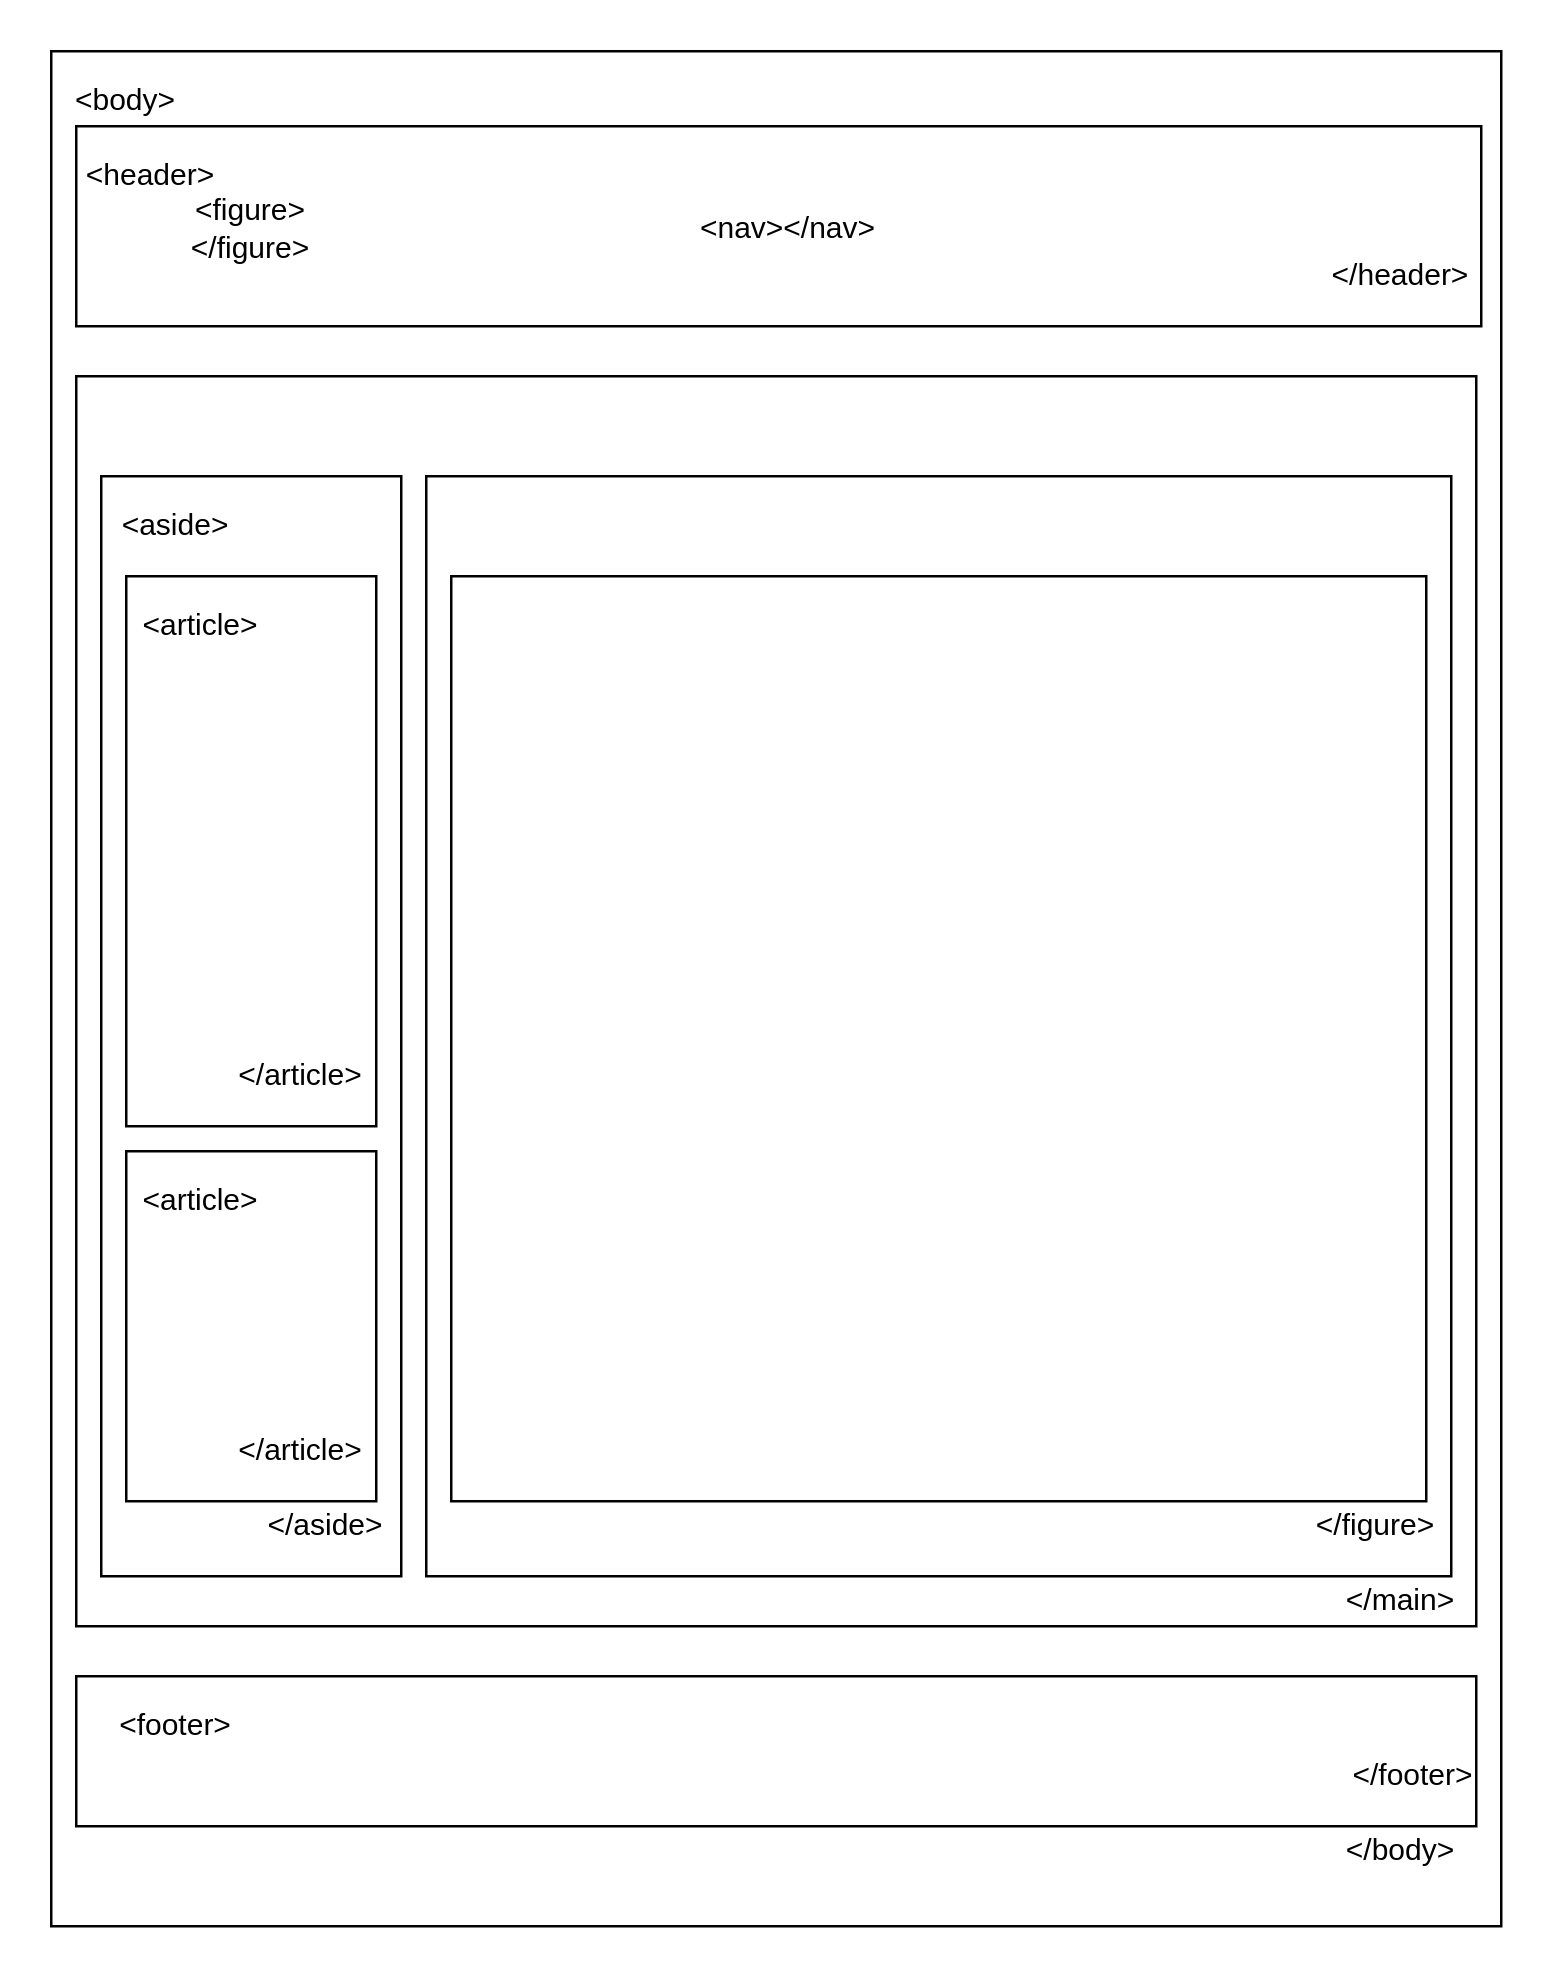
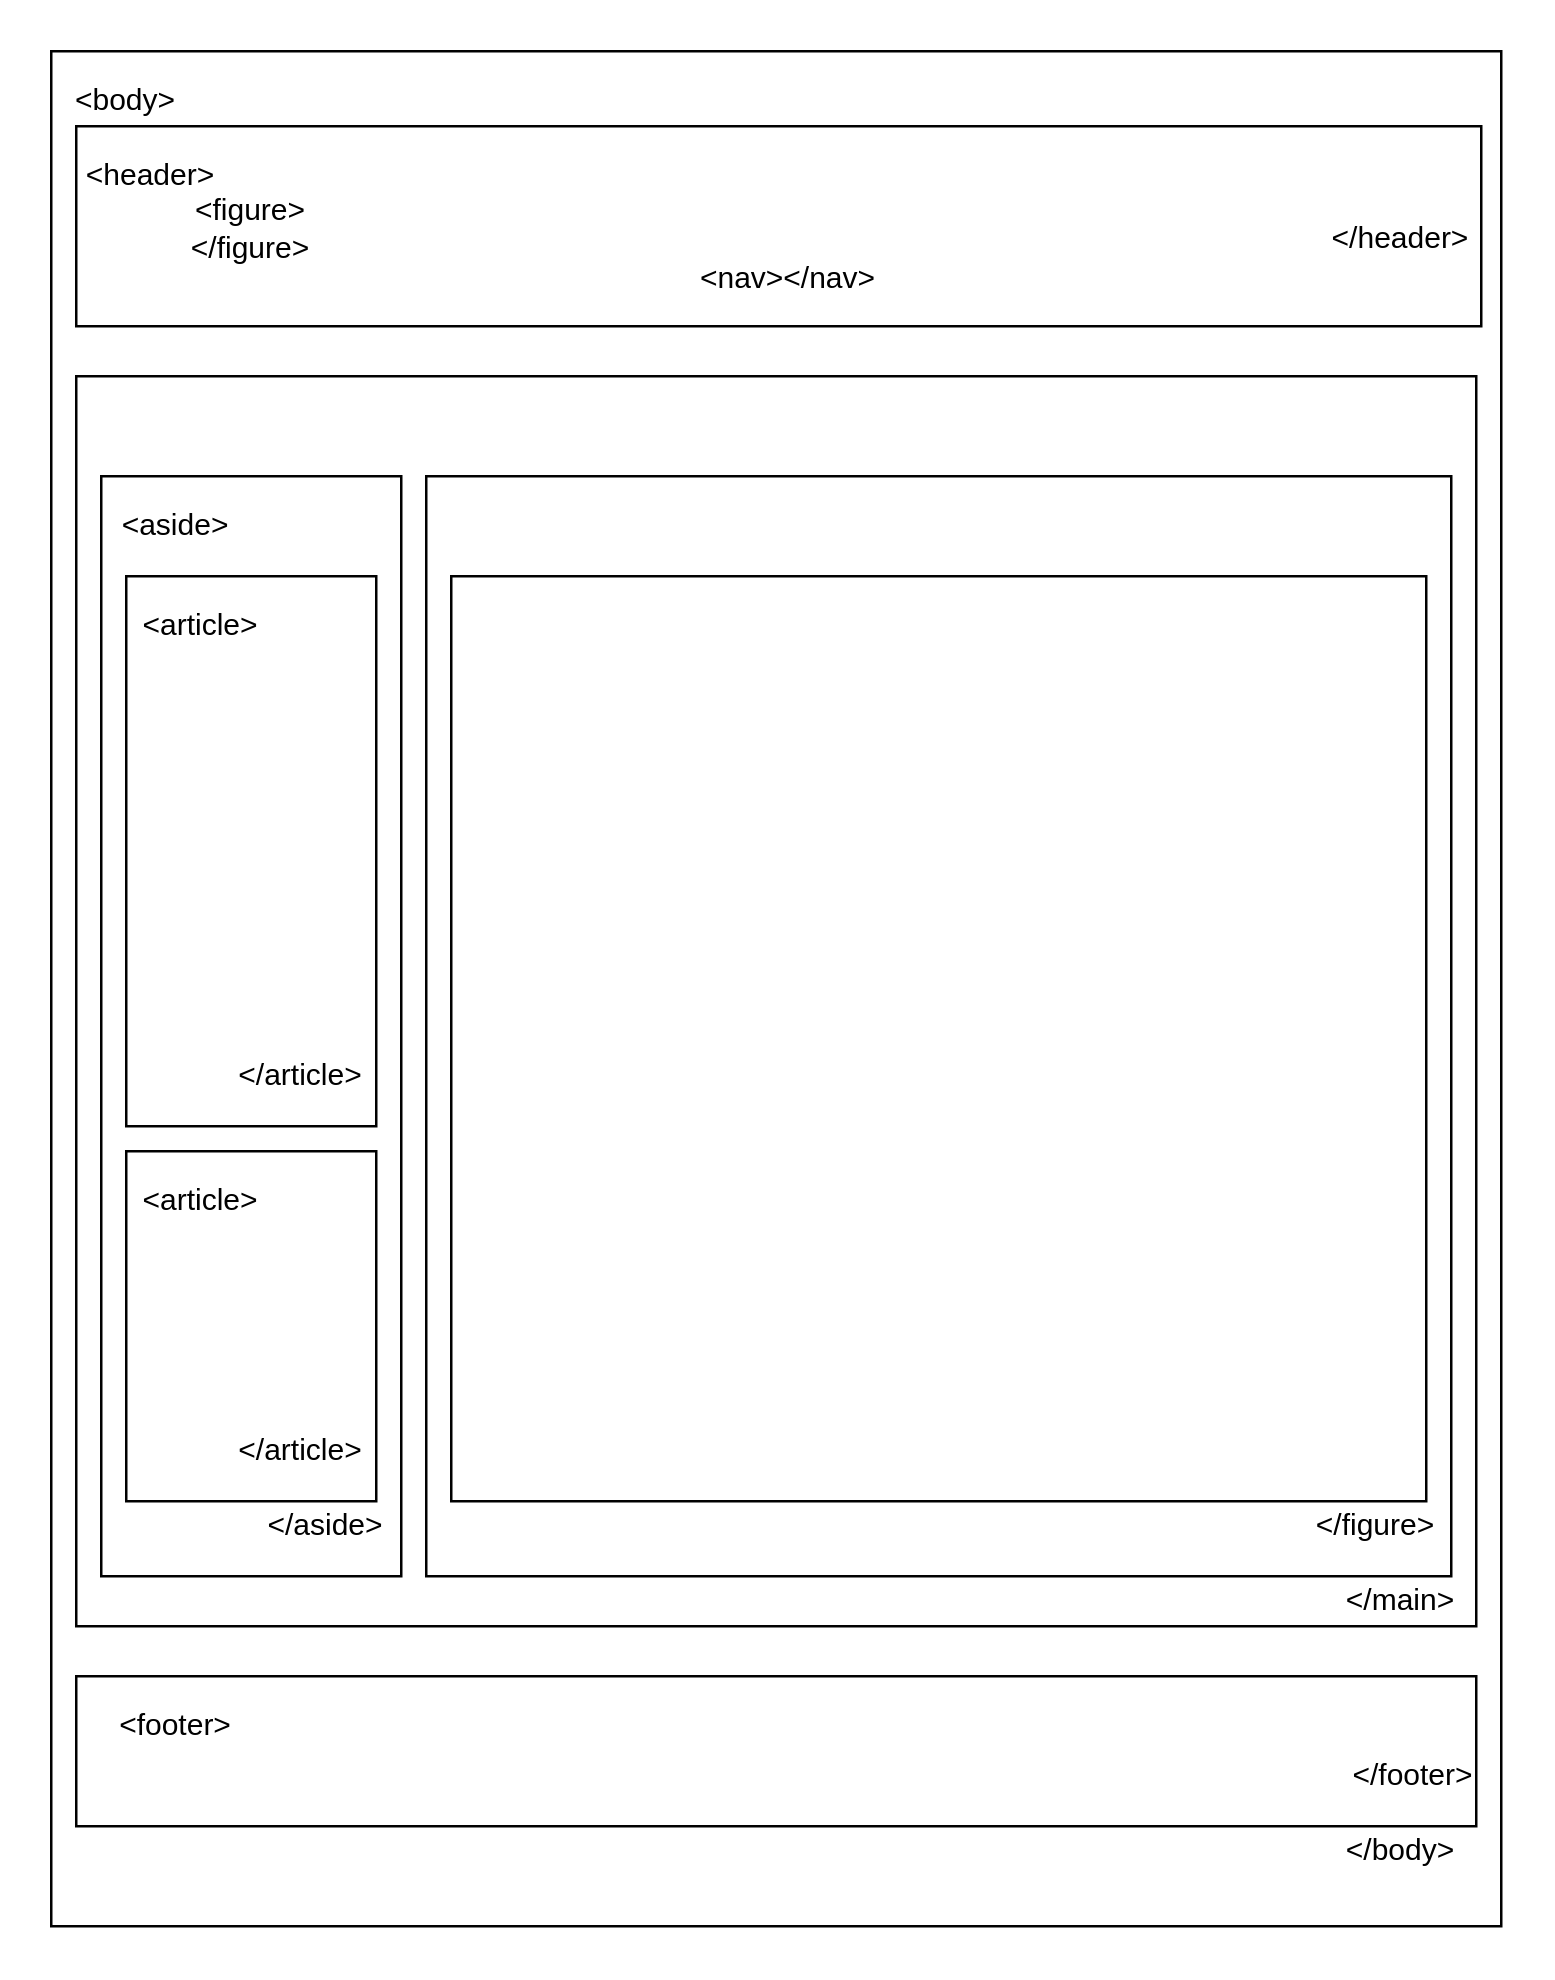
(789, 229) -> (789, 279)
(1401, 277) -> (1401, 239)
